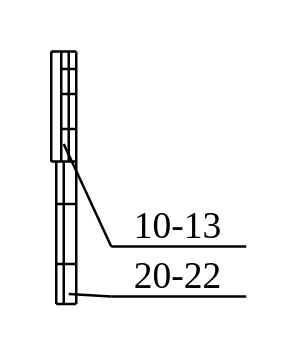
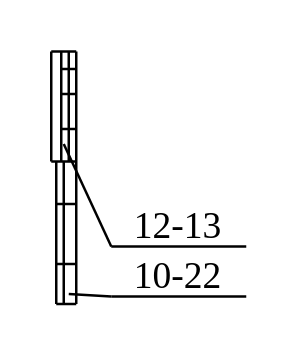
(179, 224) -> (179, 224)
(179, 274) -> (179, 274)
